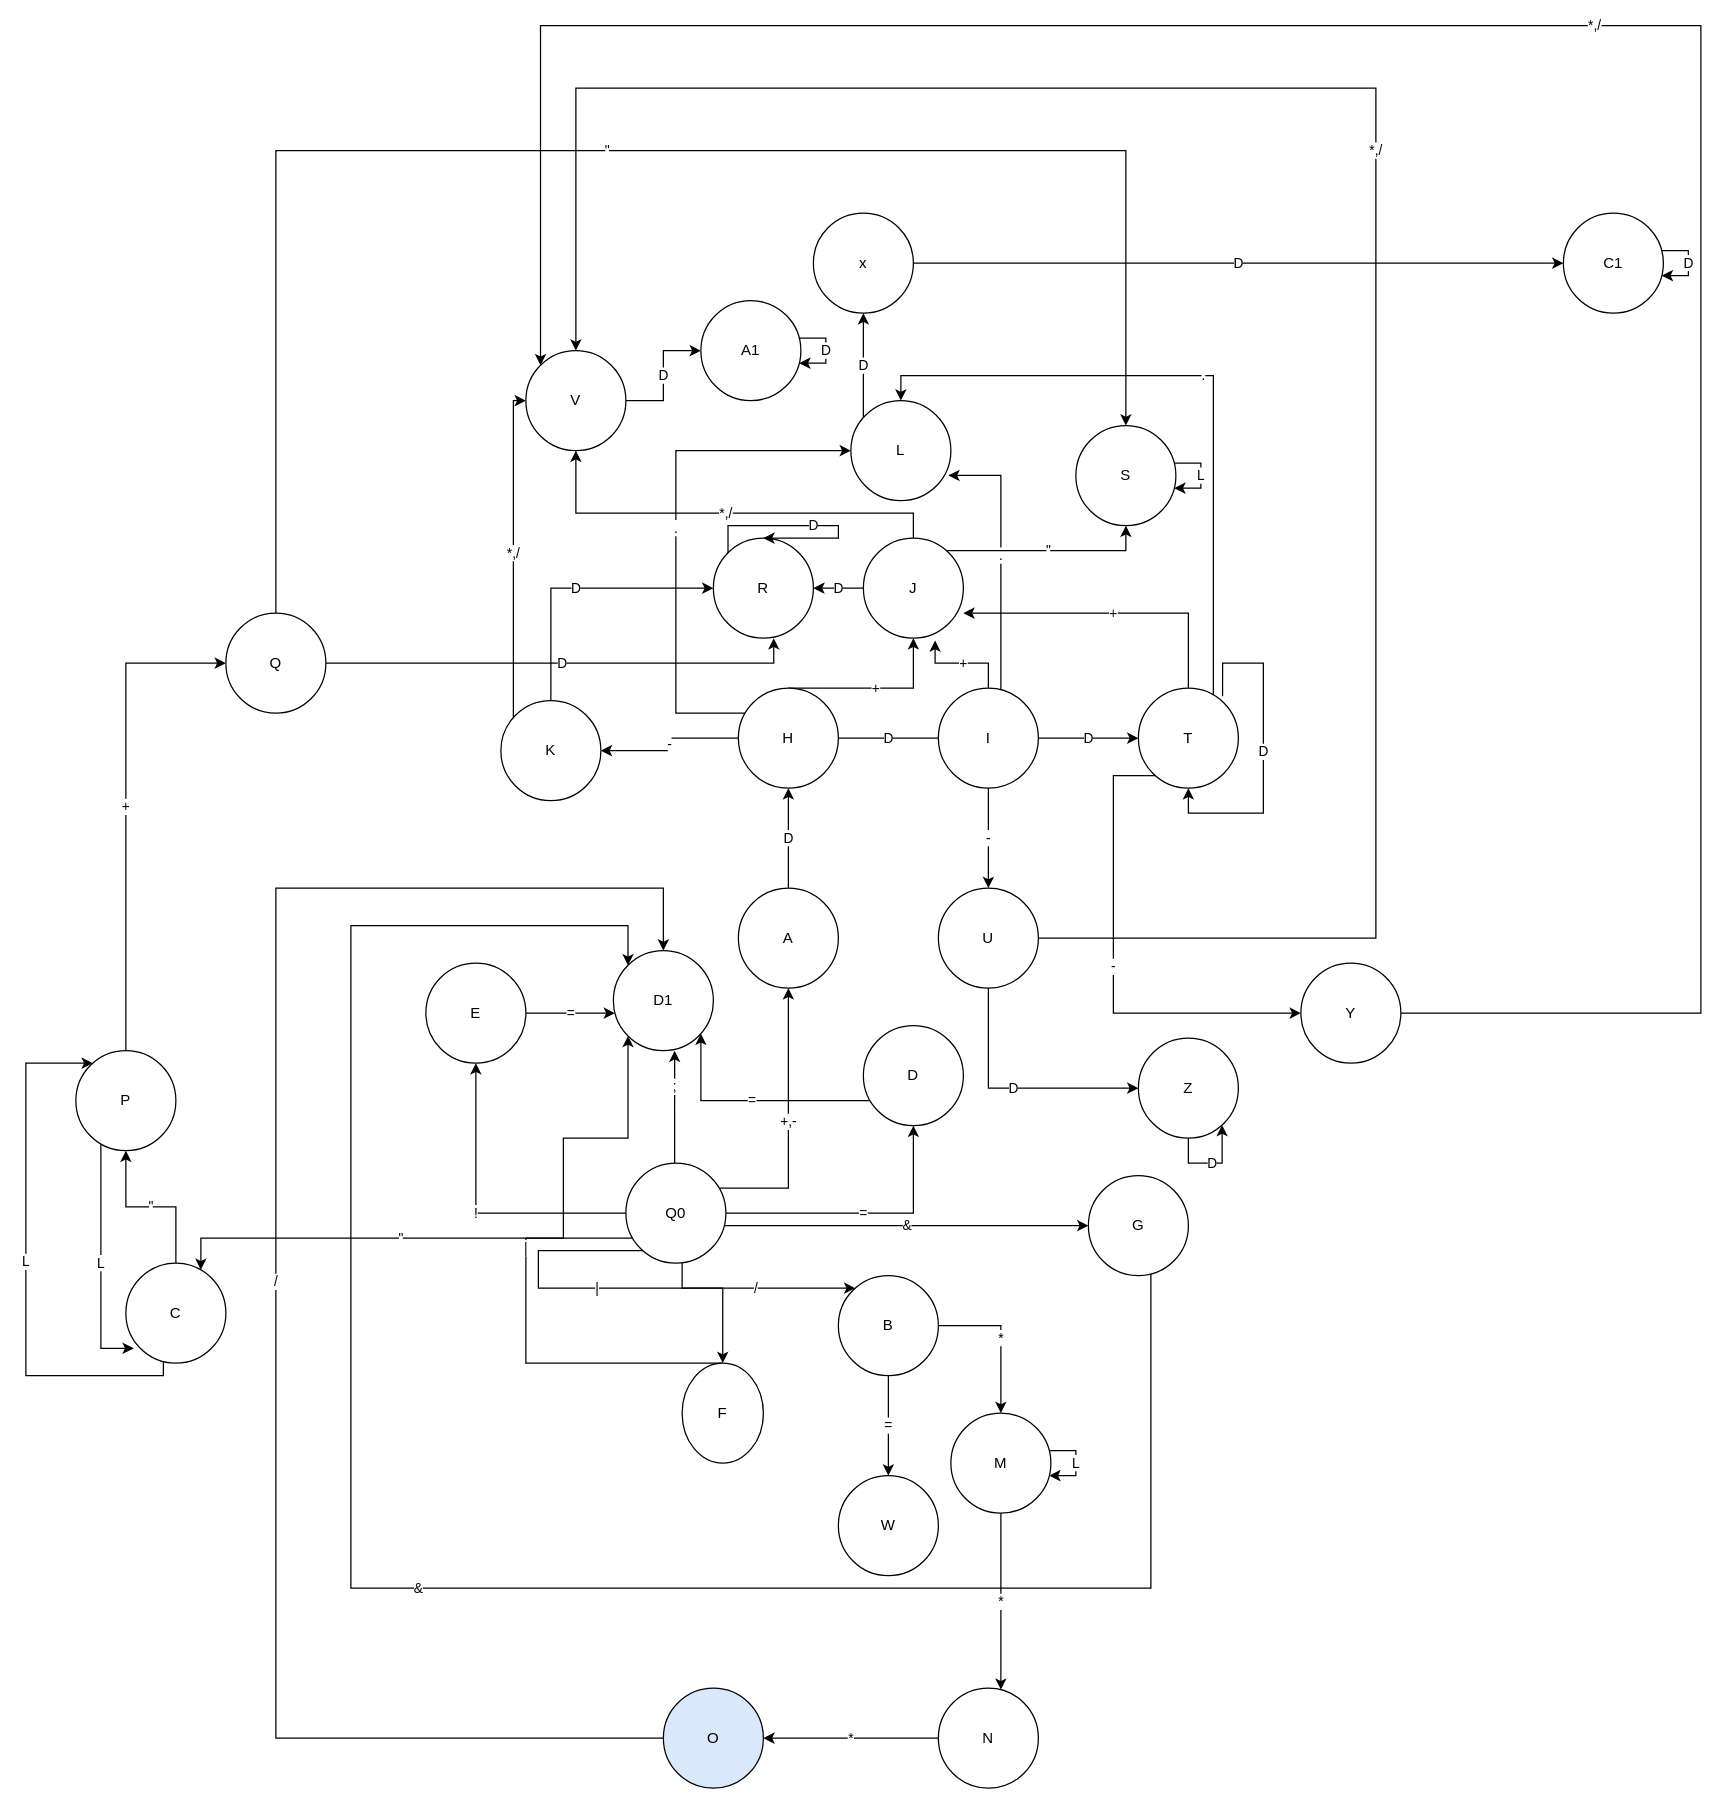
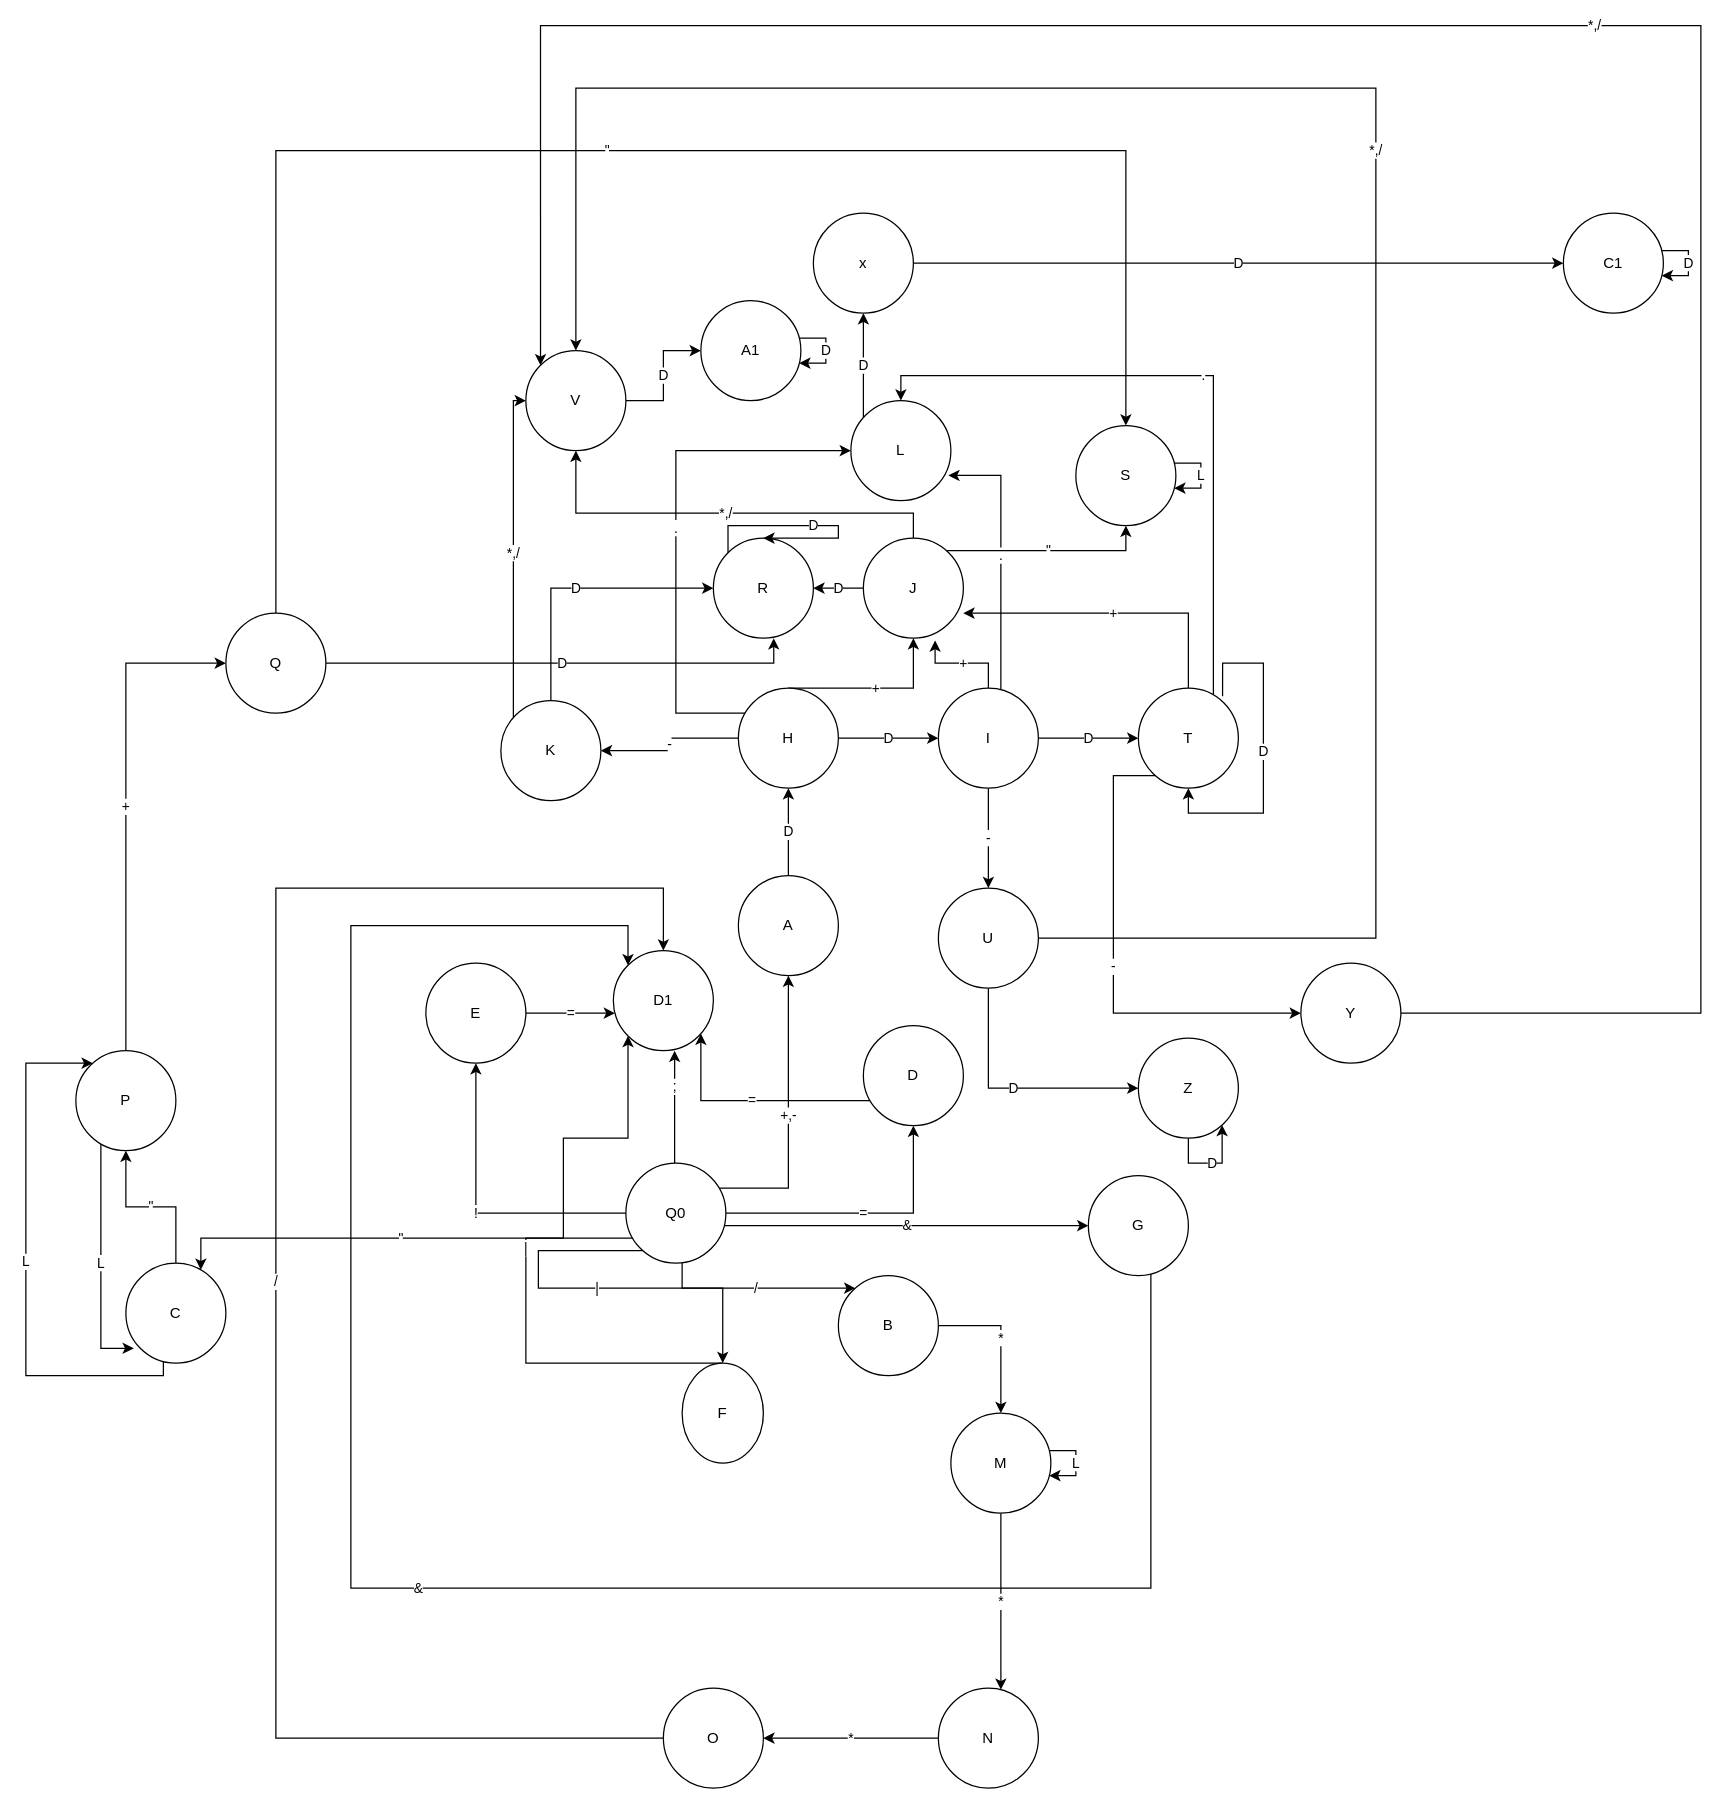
(932, 738) -> (928, 738)
(788, 938) -> (788, 926)
(888, 1422) -> none
(888, 1526) -> none
(713, 1738) -> (713, 1738)
